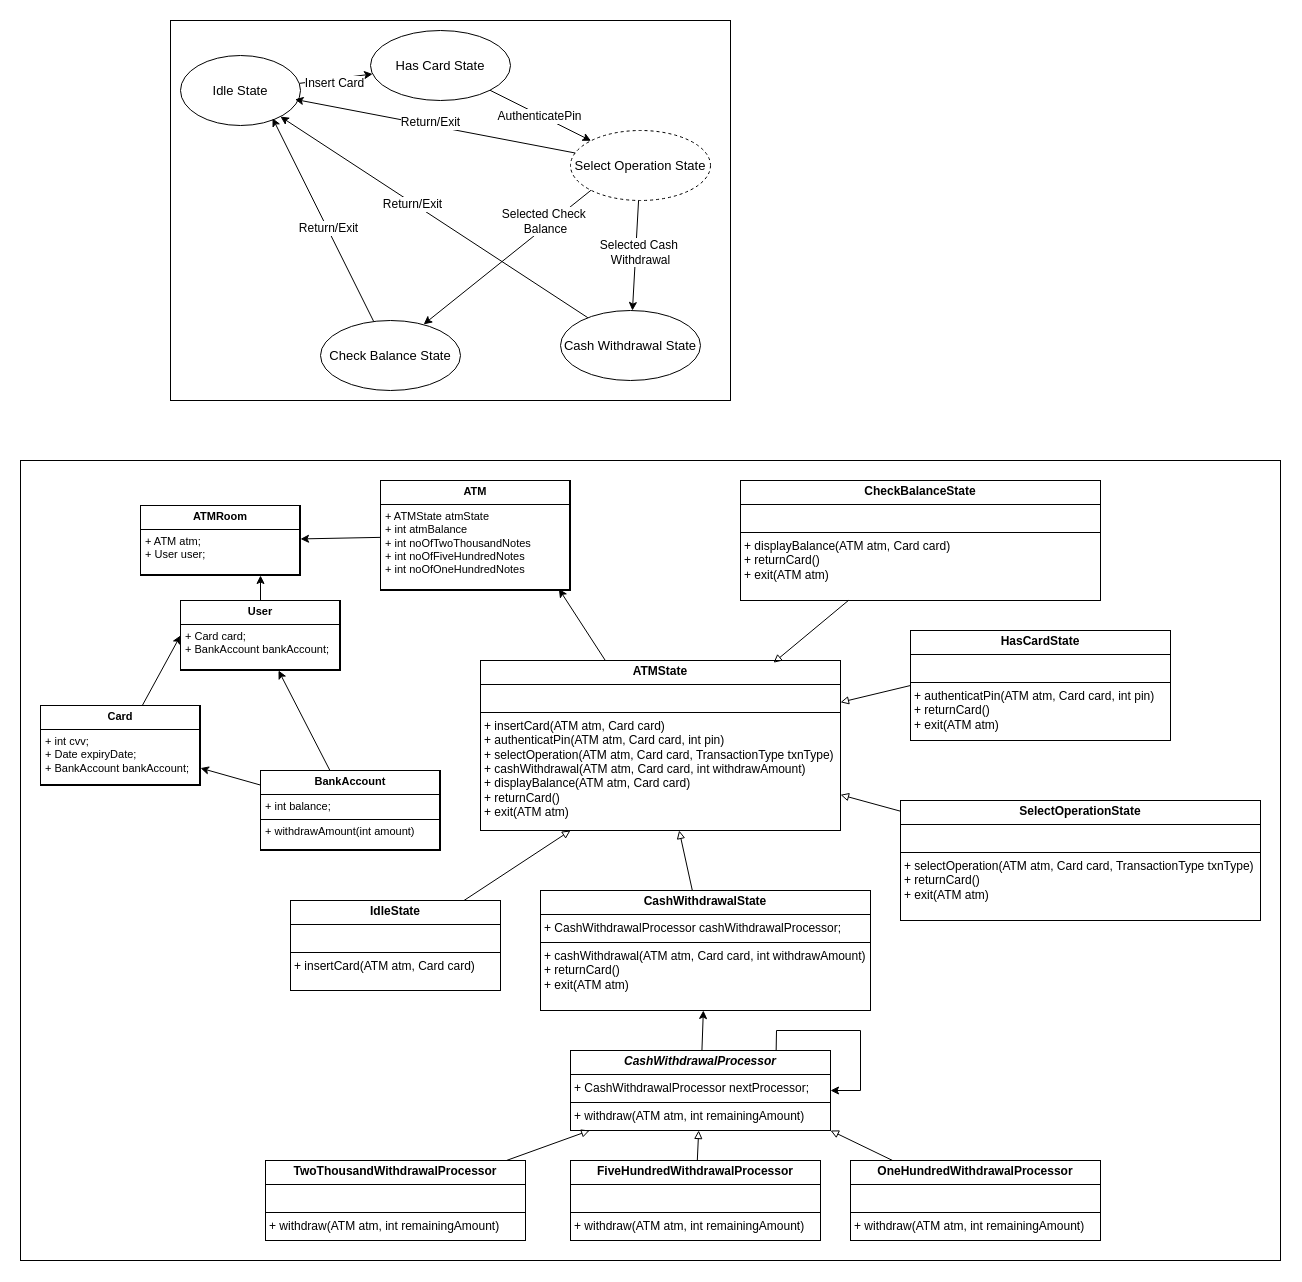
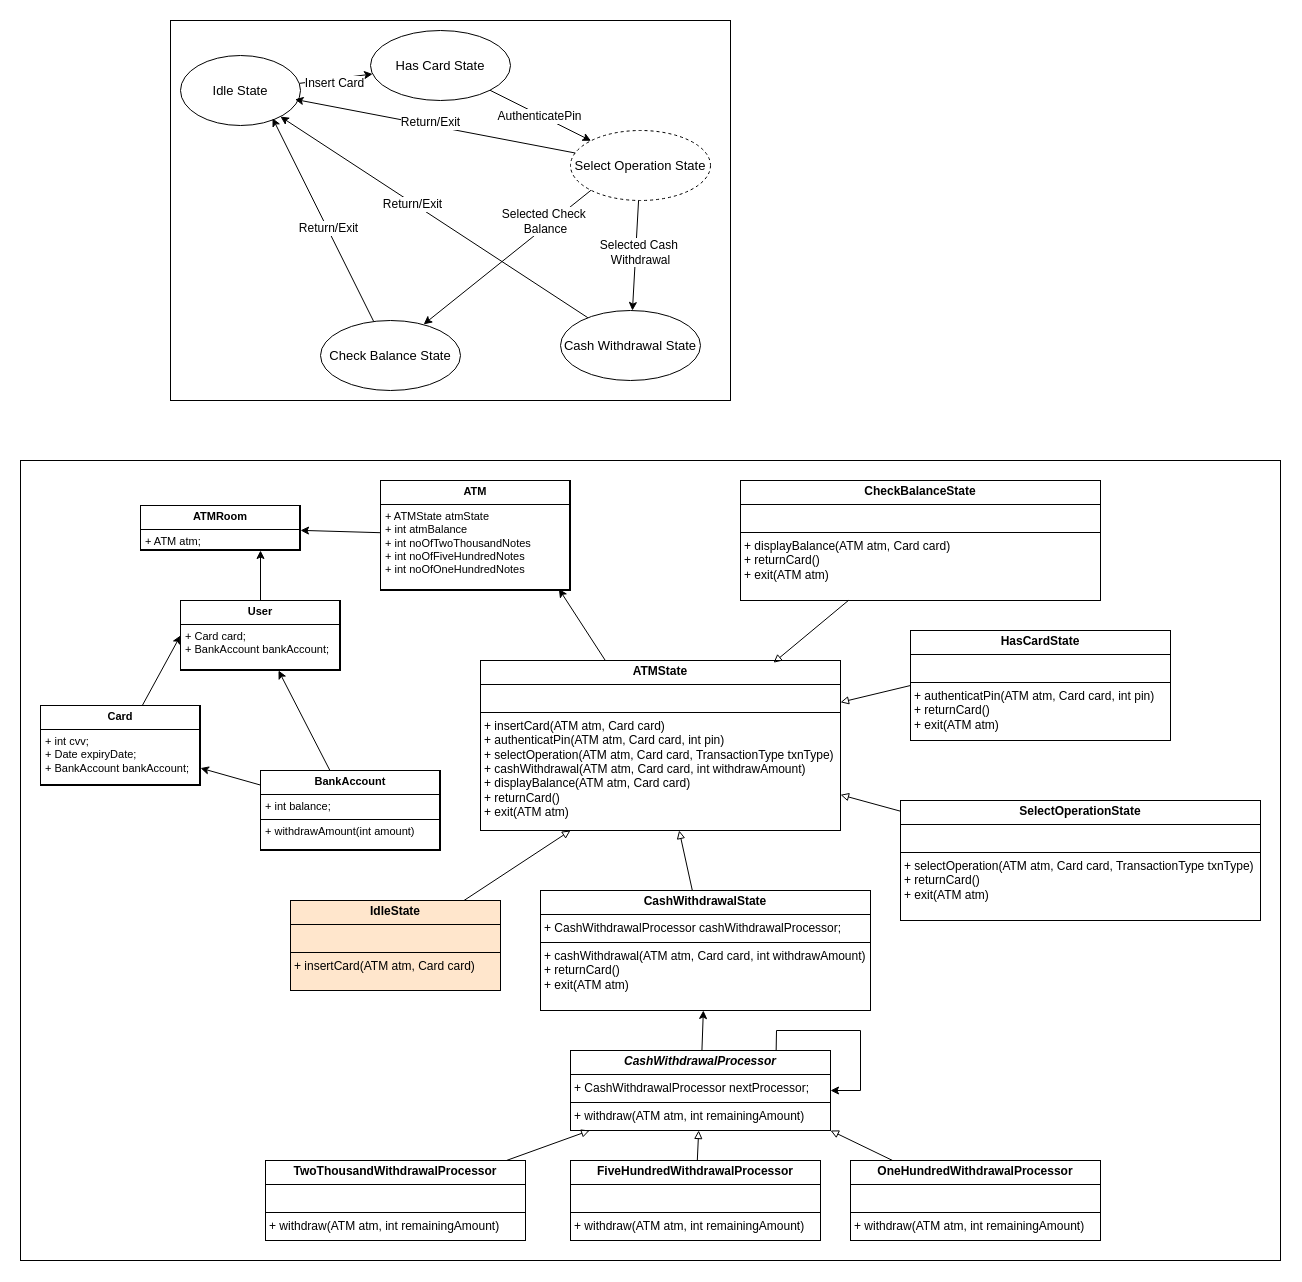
(221, 541) -> (221, 528)
(396, 946) -> (396, 946)
